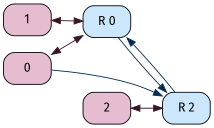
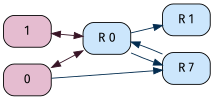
none -> (186, 20)
(107, 108) -> none
(186, 108) -> (186, 68)
